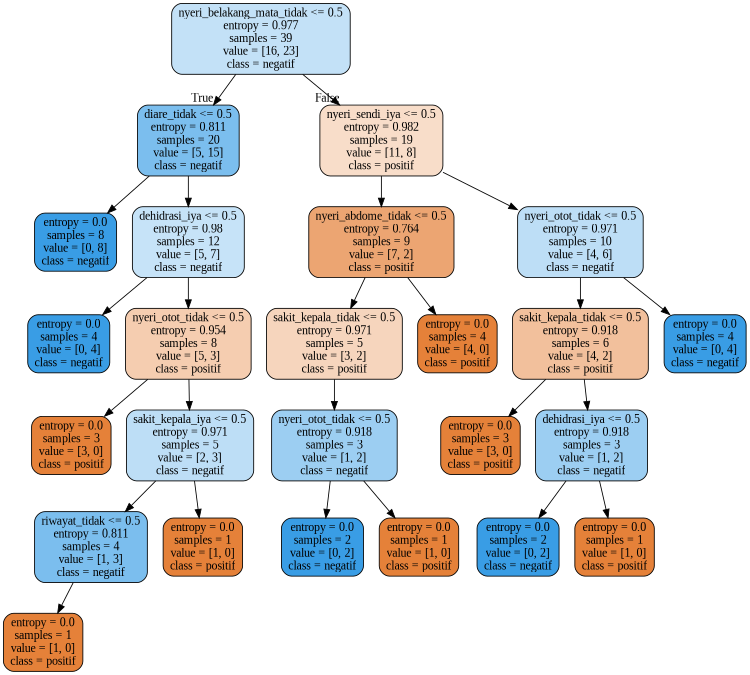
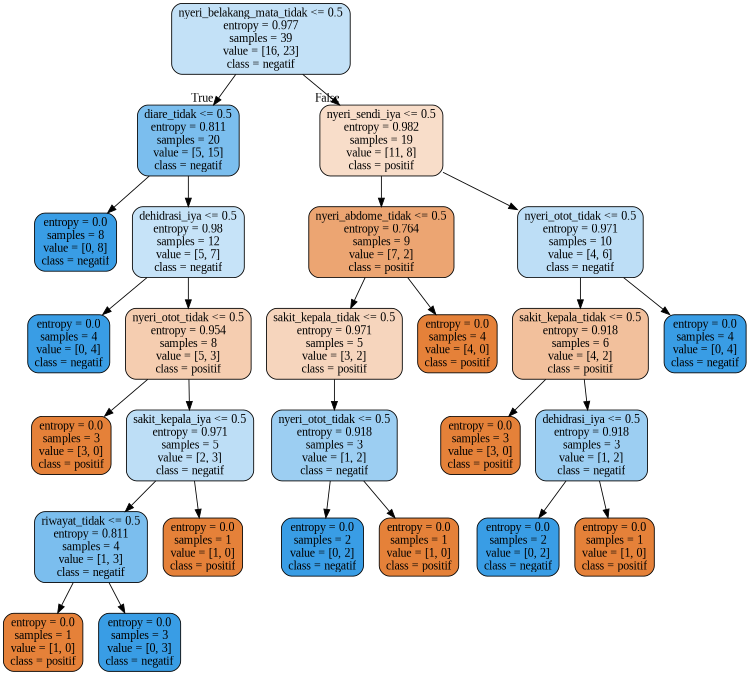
none -> (140, 642)
